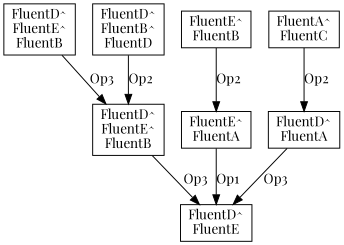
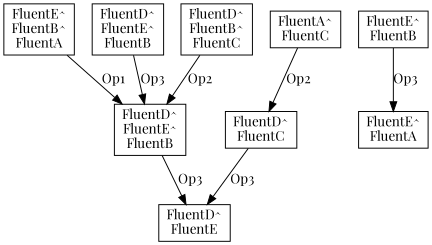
none -> (39, 29)
(128, 29) -> (217, 29)
(229, 80) -> (405, 80)
(304, 130) -> (261, 130)
(216, 172) -> none
